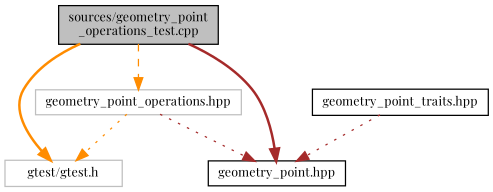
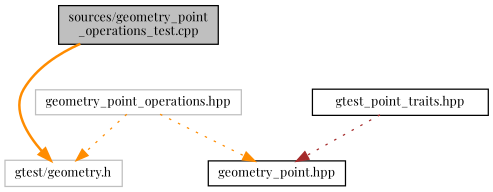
(138, 61) -> none
(247, 84) -> none
(400, 102) -> (400, 102)
(202, 135) -> (202, 135)
(64, 173) -> (64, 173)
